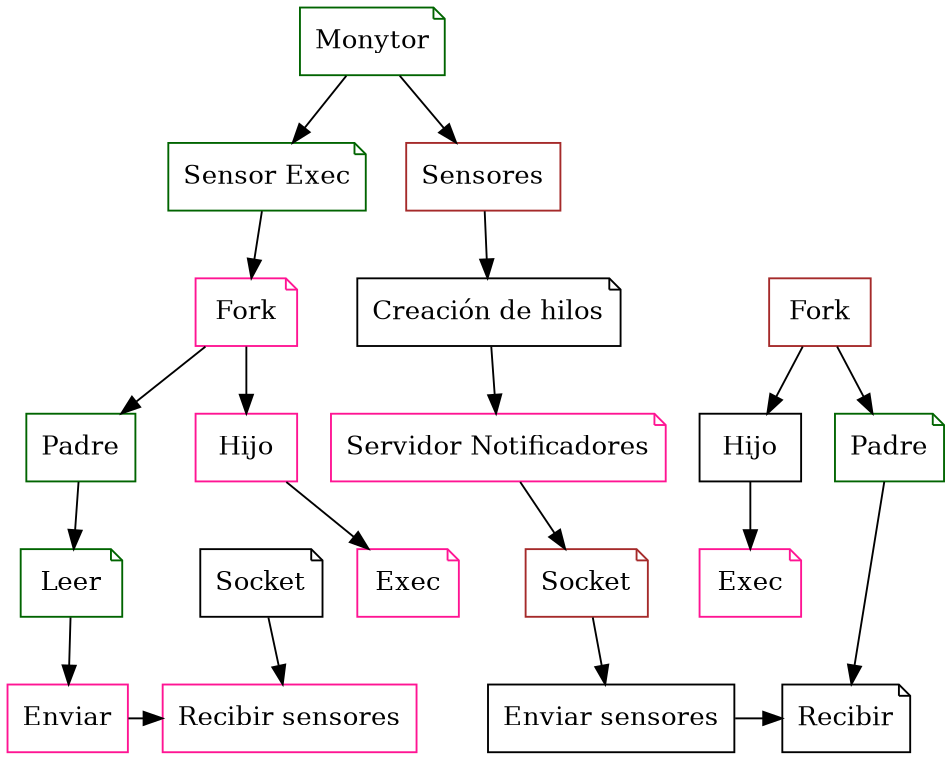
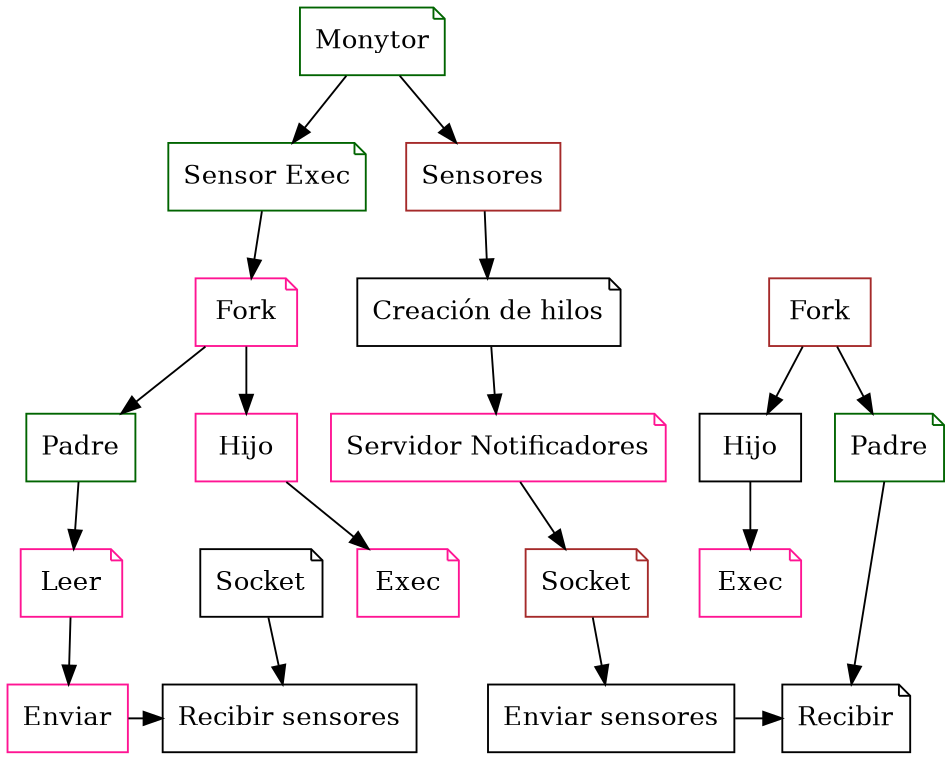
(71, 583) -> (71, 583)
(290, 718) -> (290, 718)
